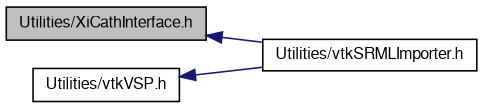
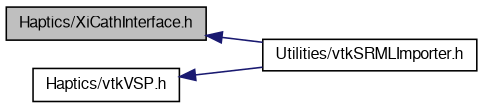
(106, 24) -> (106, 24)
(106, 85) -> (106, 85)
